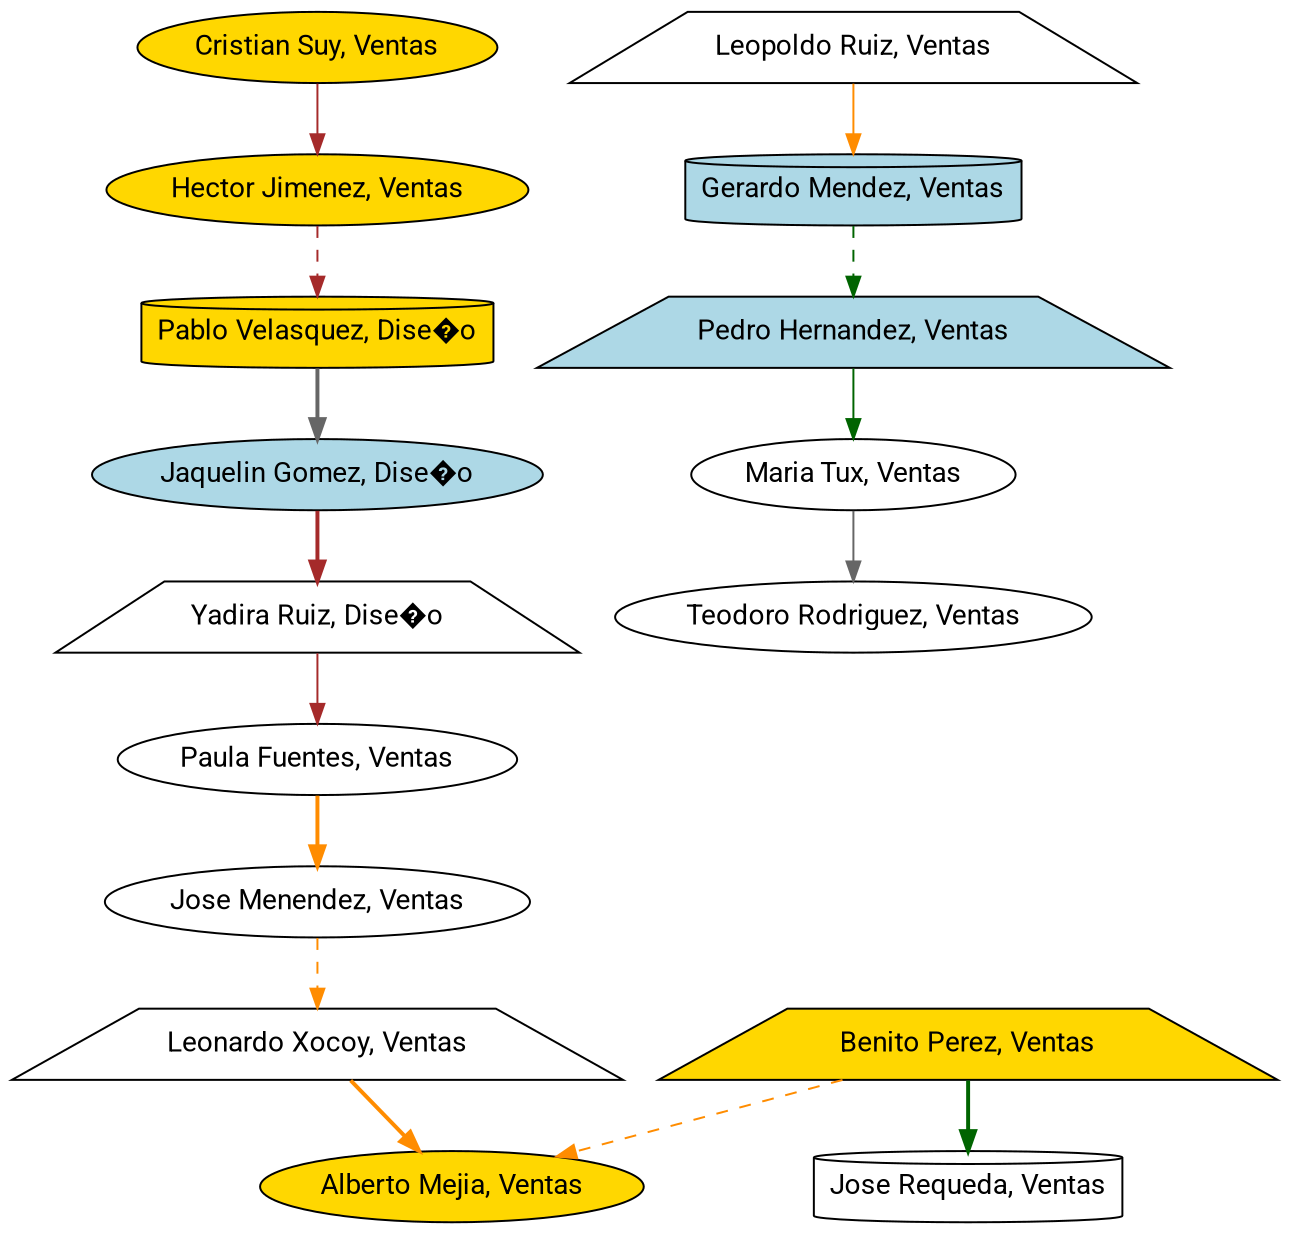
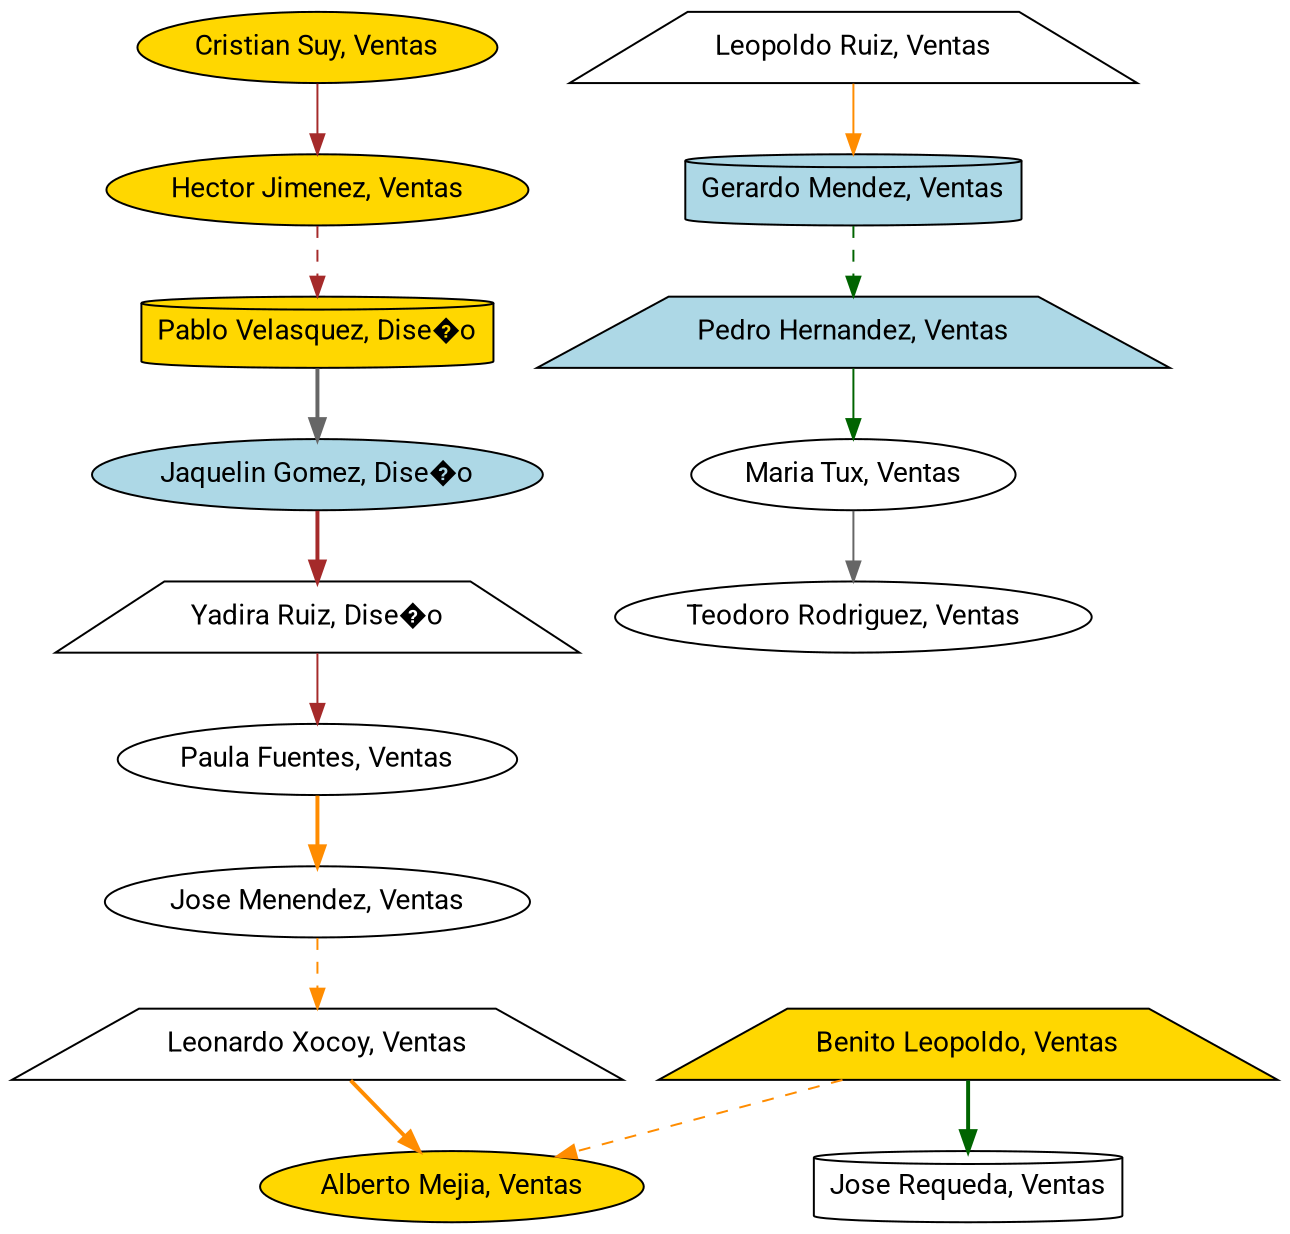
(968, 1044) -> (968, 1044)
